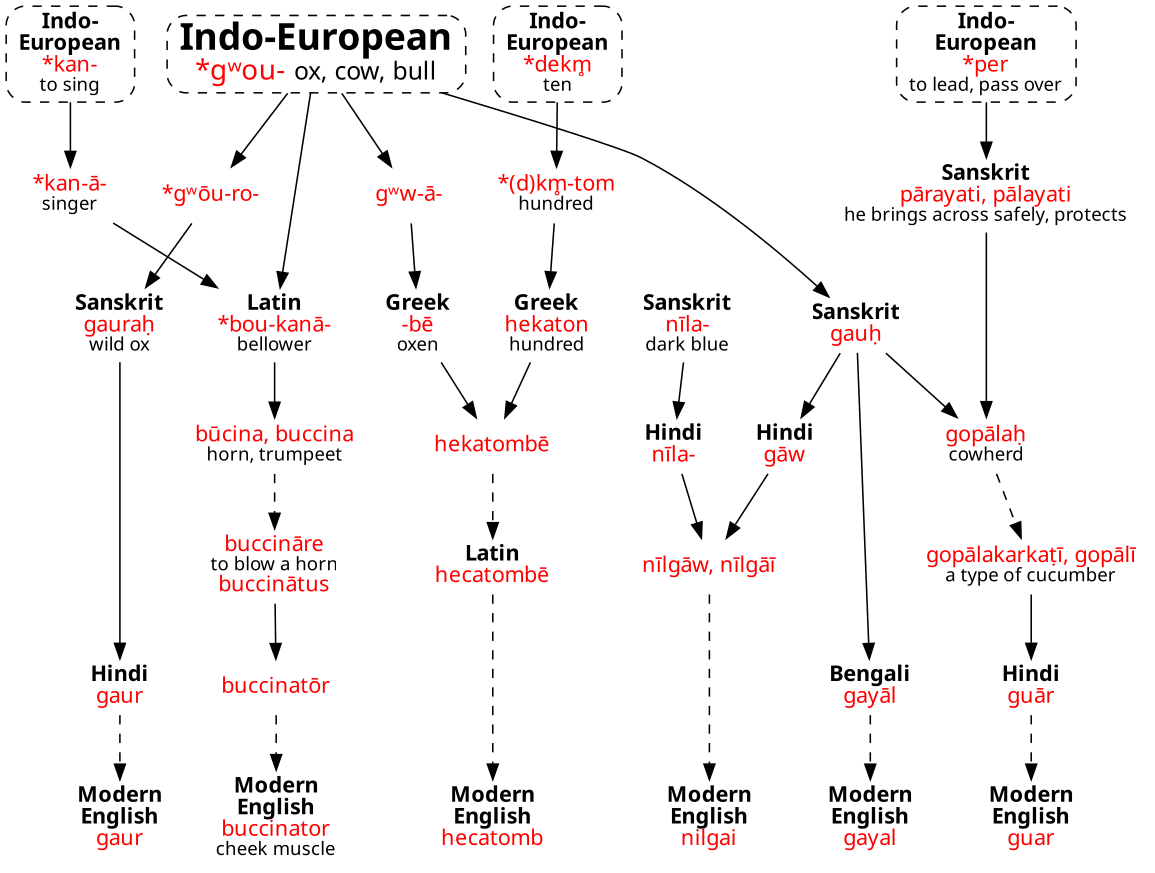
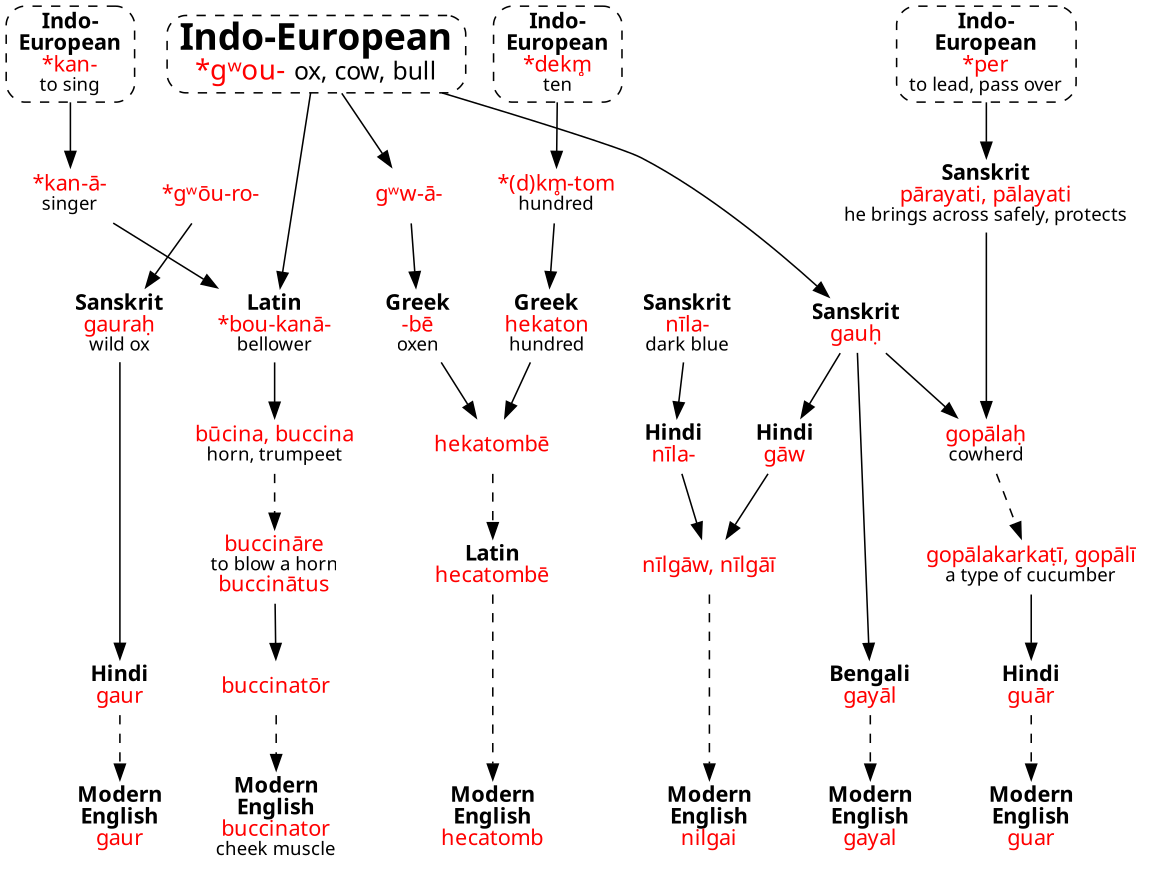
(264, 124) -> none
